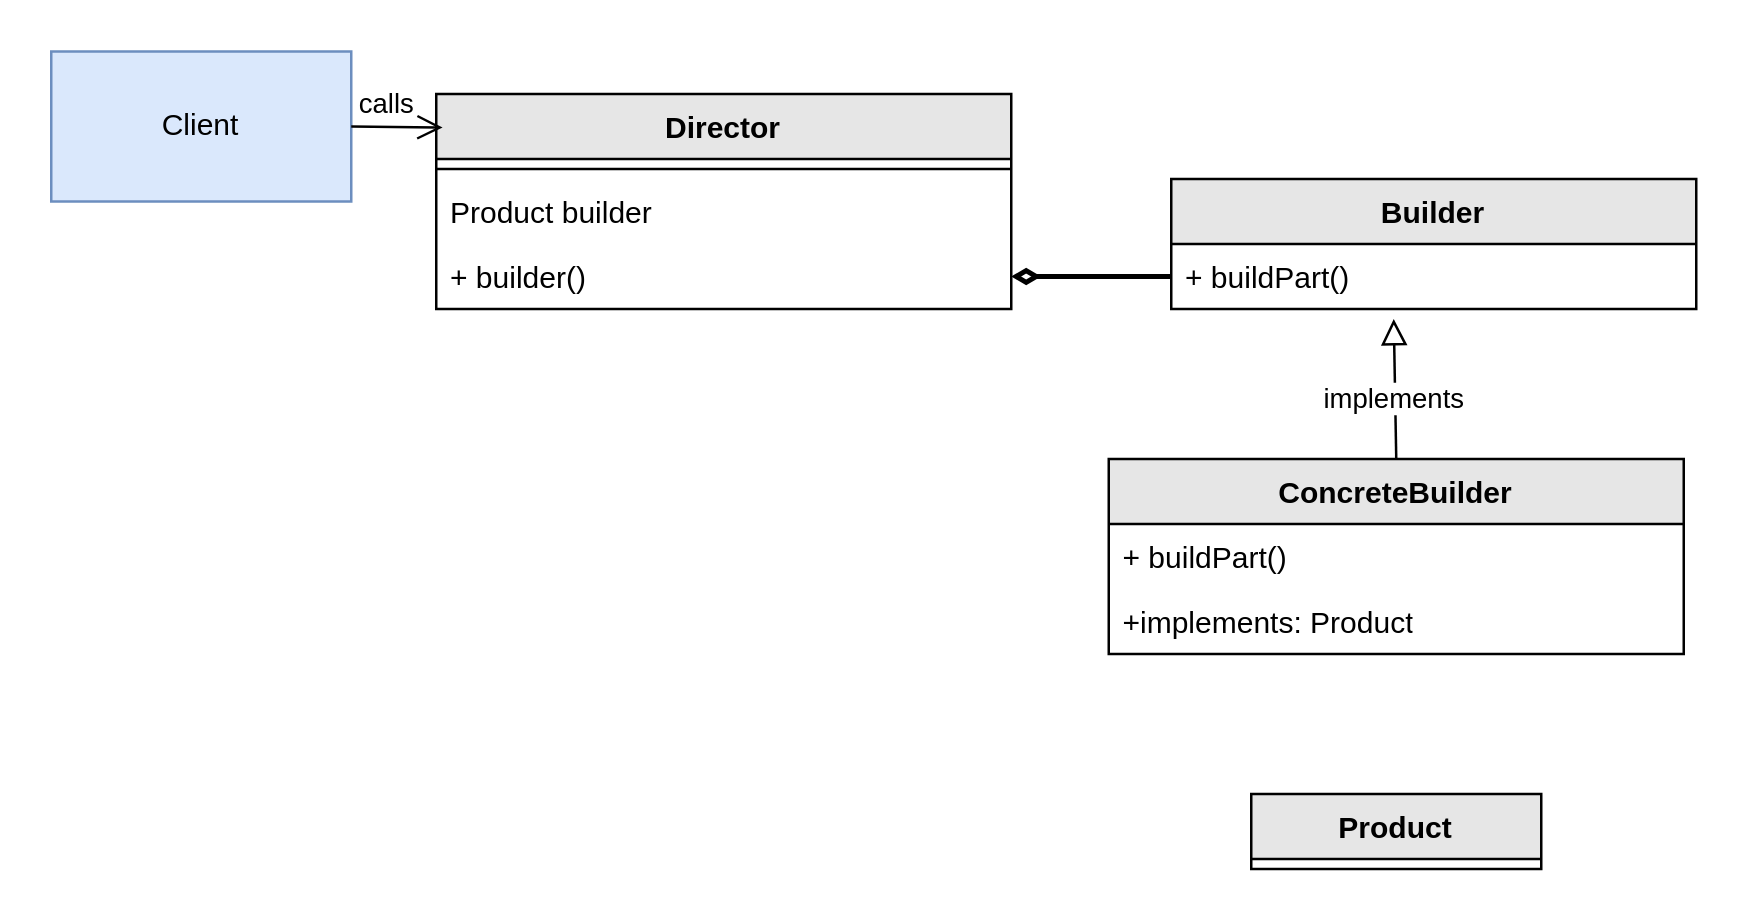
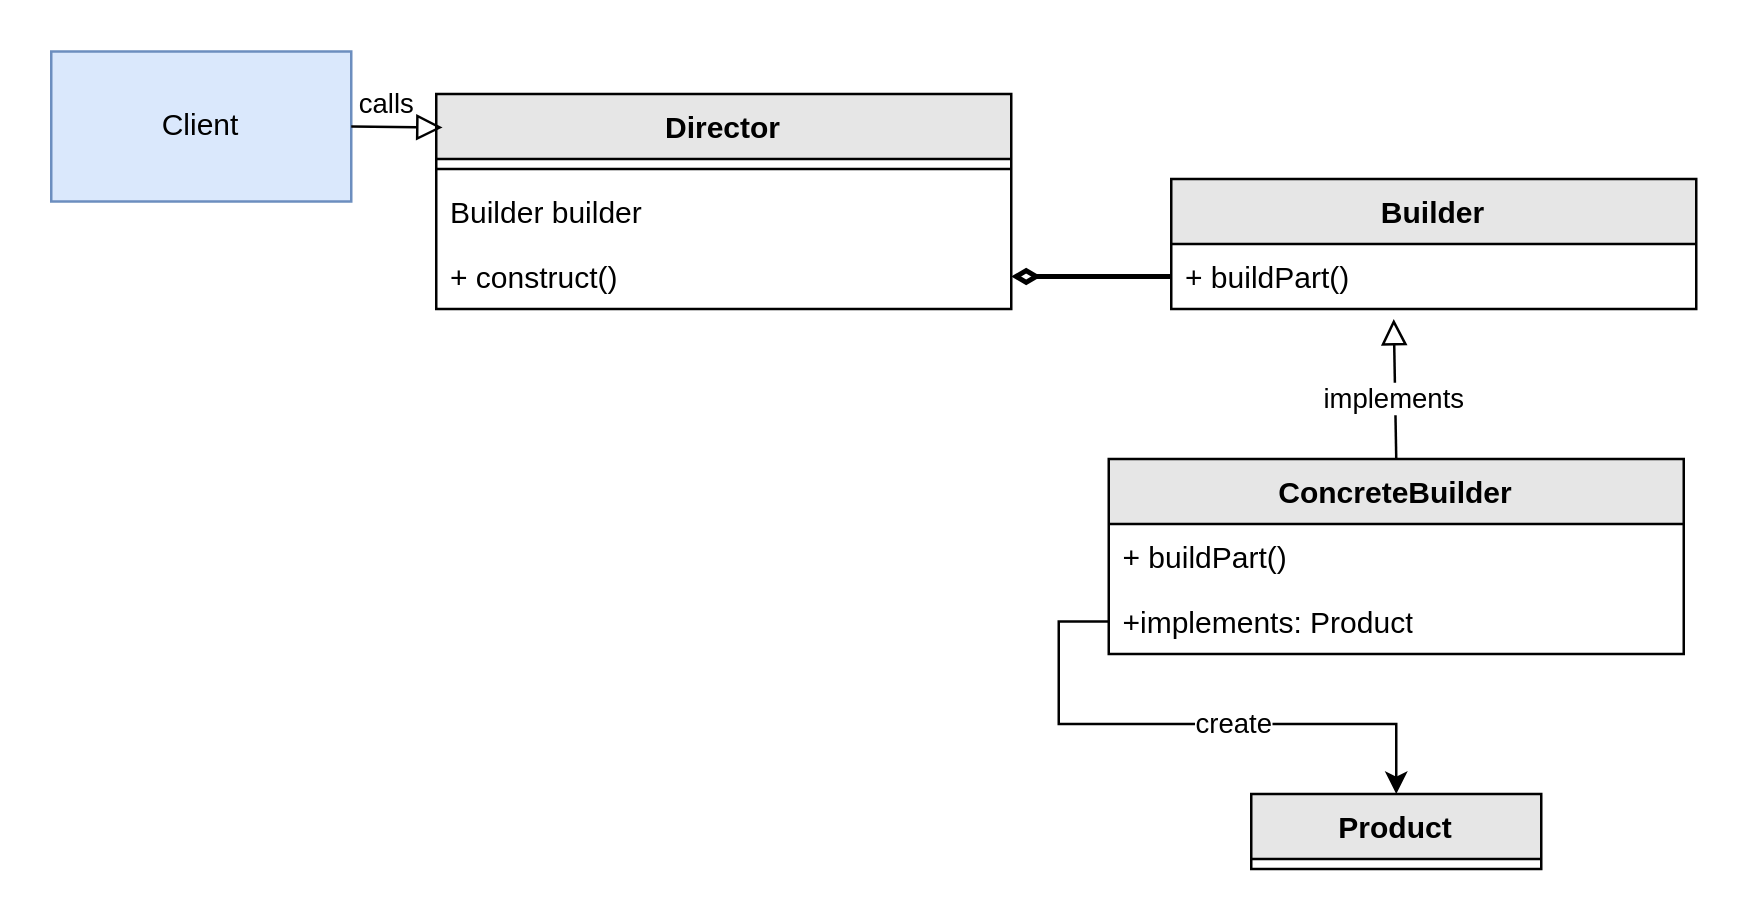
(425, 127) -> (415, 127)
(566, 214) -> (558, 214)
(532, 279) -> (557, 279)
none -> (1059, 721)
